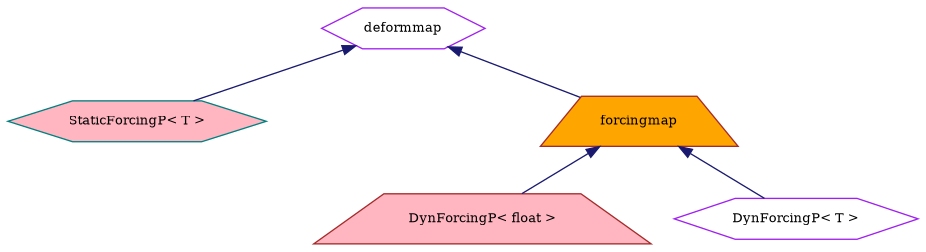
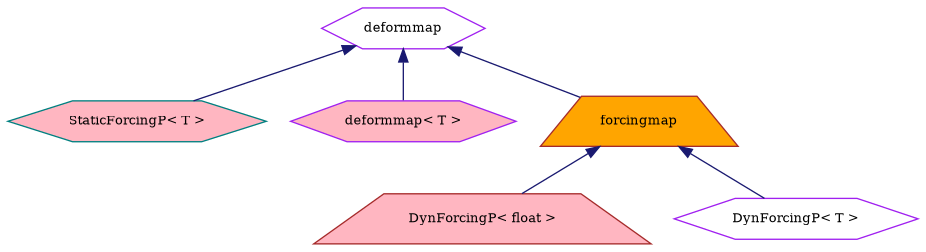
none -> (403, 121)
